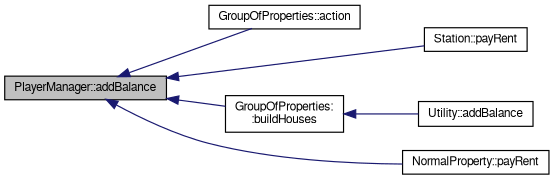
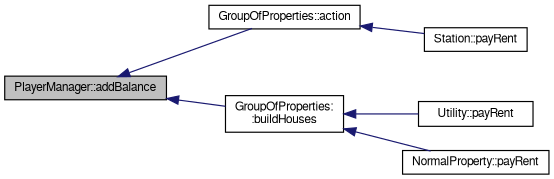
(302, 61) -> (398, 31)
(476, 114) -> (476, 114)
(255, 153) -> (393, 141)
